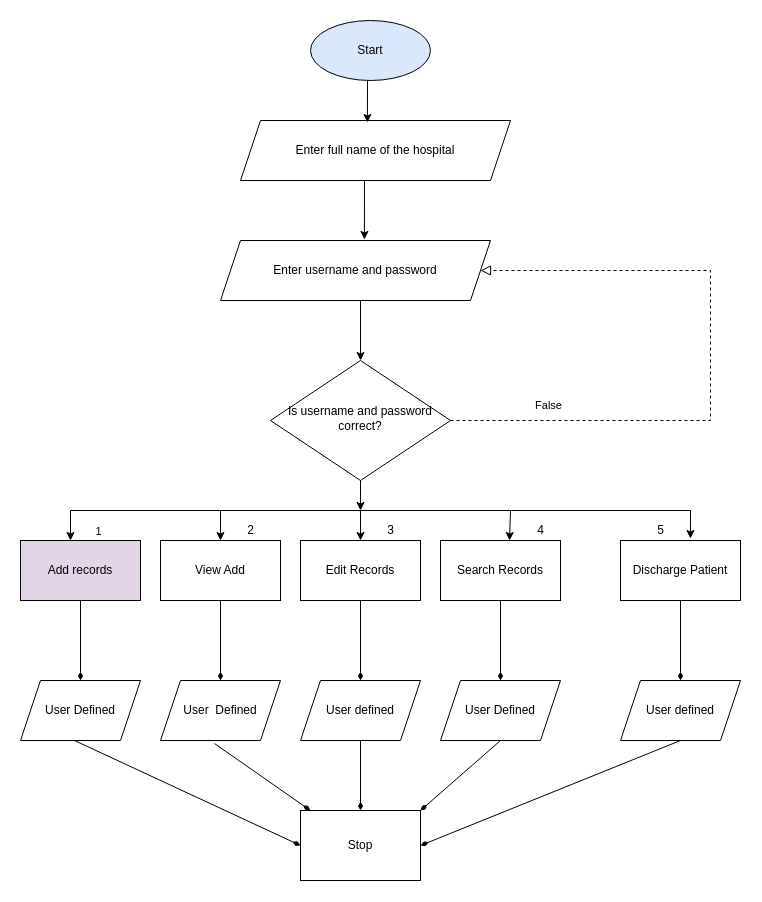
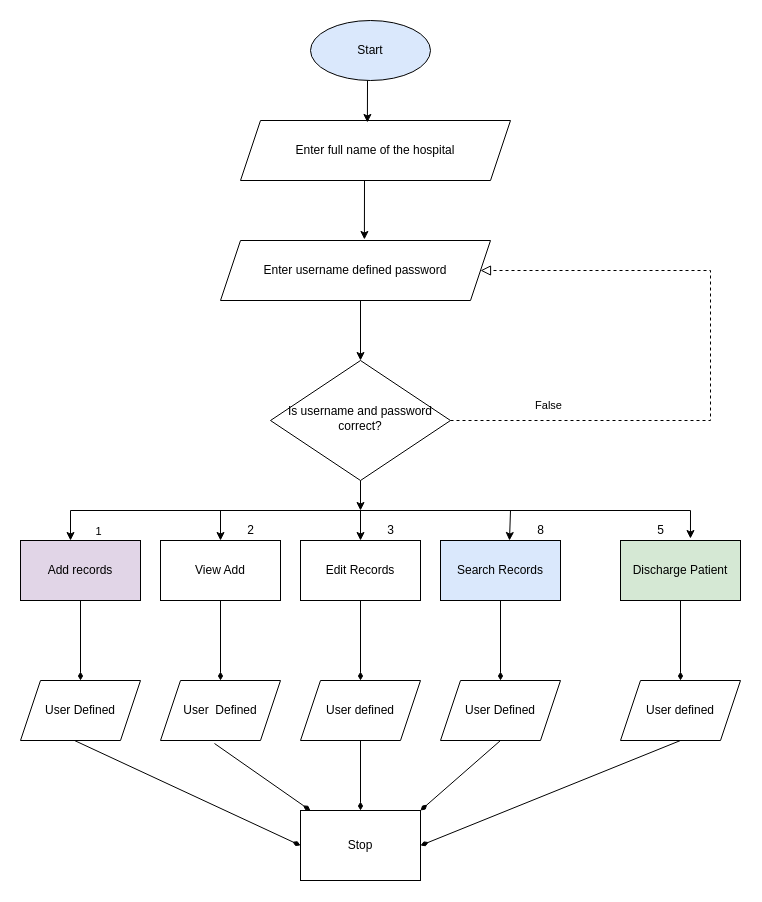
(356, 271) -> (356, 271)
(541, 531) -> (541, 531)
(501, 571) -> (501, 571)
(681, 571) -> (681, 571)
